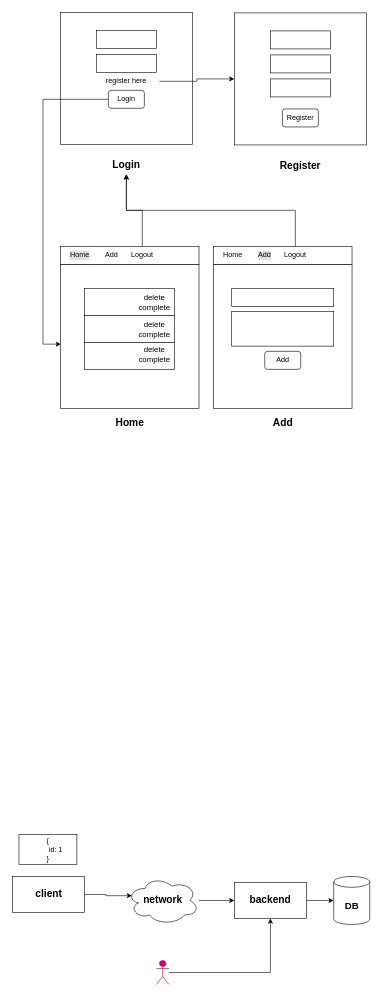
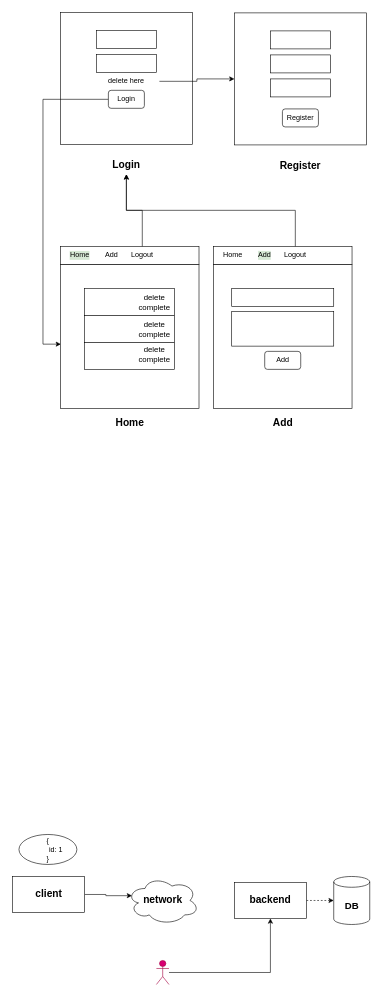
(126, 81) -> (126, 81)
(48, 849) -> (48, 849)
(214, 900) -> none
(318, 900) -> (318, 900)
